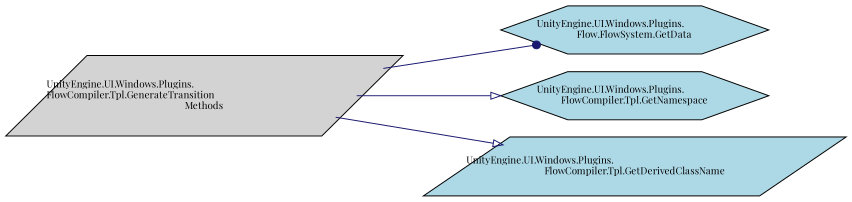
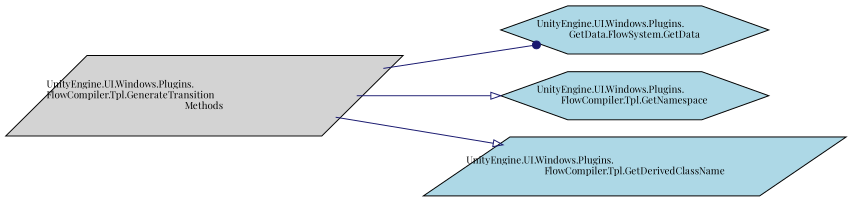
(635, 30) -> (635, 30)
